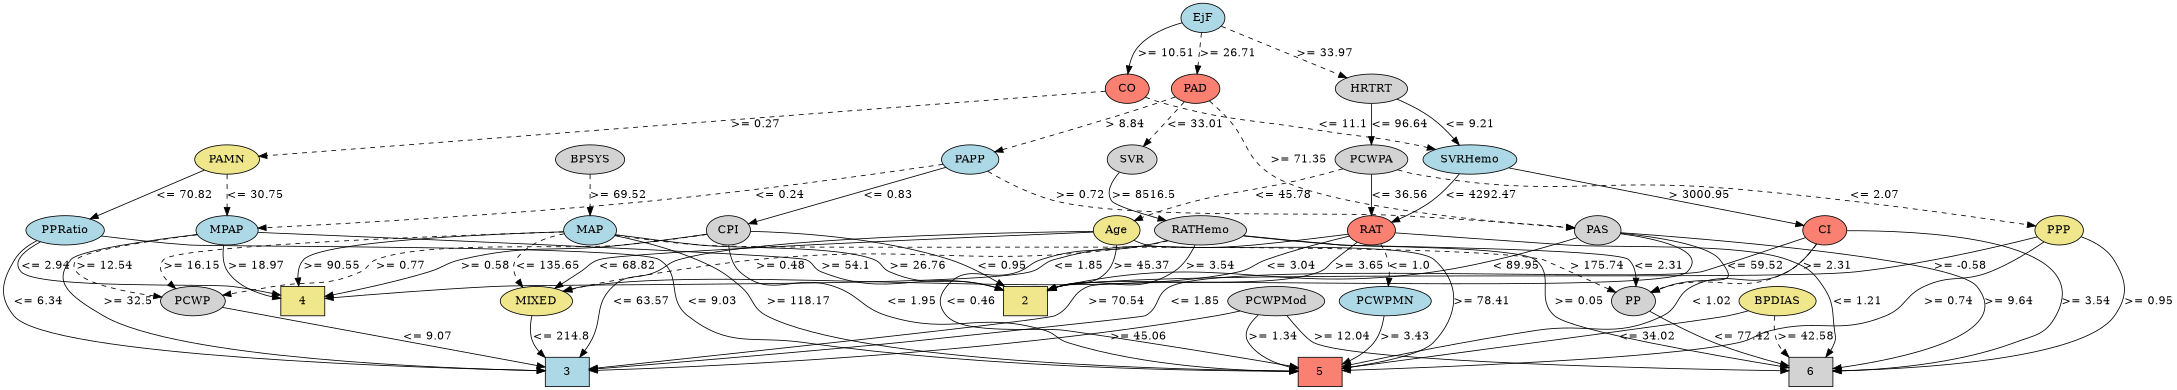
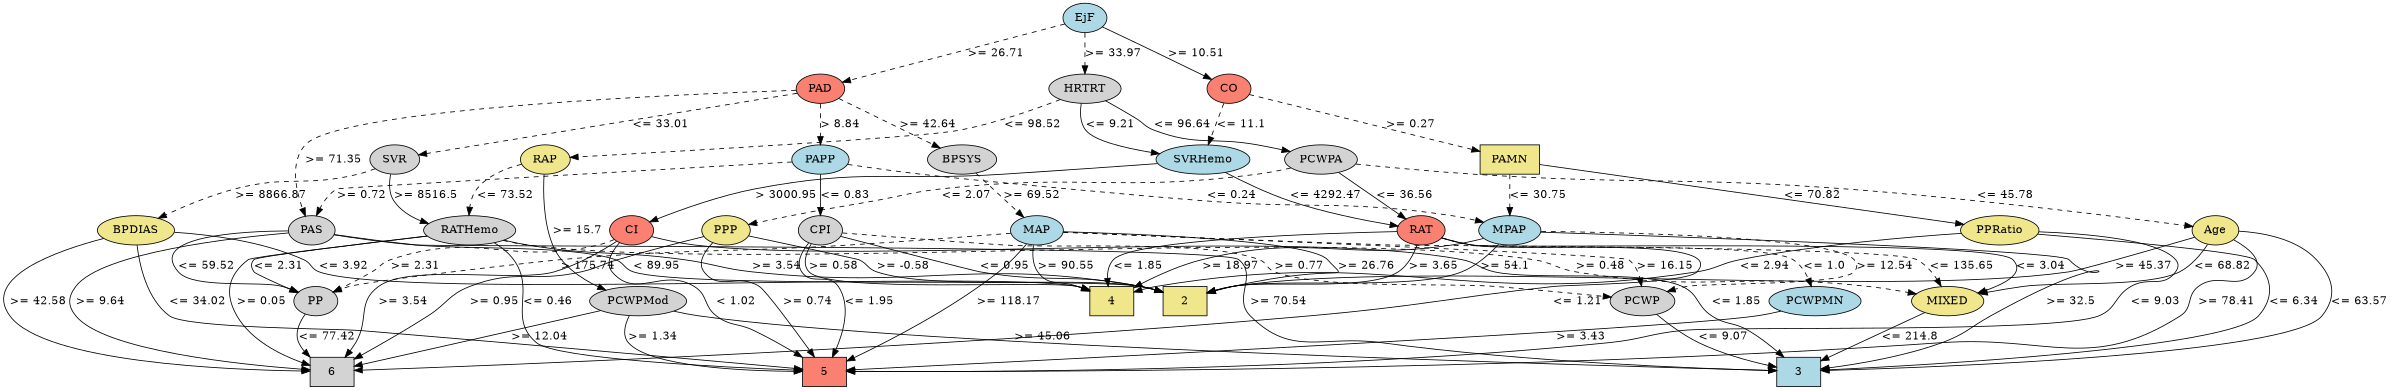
none -> (886, 121)
(227, 160) -> (1510, 160)
none -> (545, 160)
none -> (269, 183)
(65, 230) -> (2000, 230)
none -> (578, 284)
(1775, 335) -> (82, 350)
